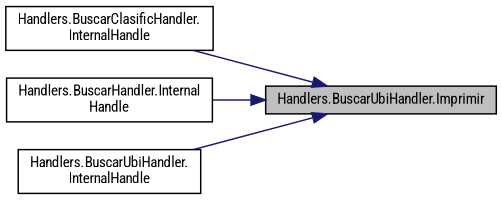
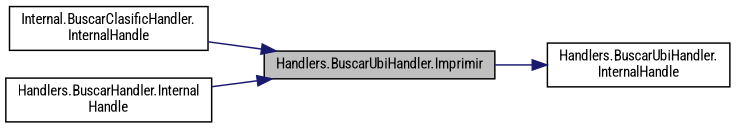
(109, 28) -> (109, 28)
(253, 134) -> (514, 65)
